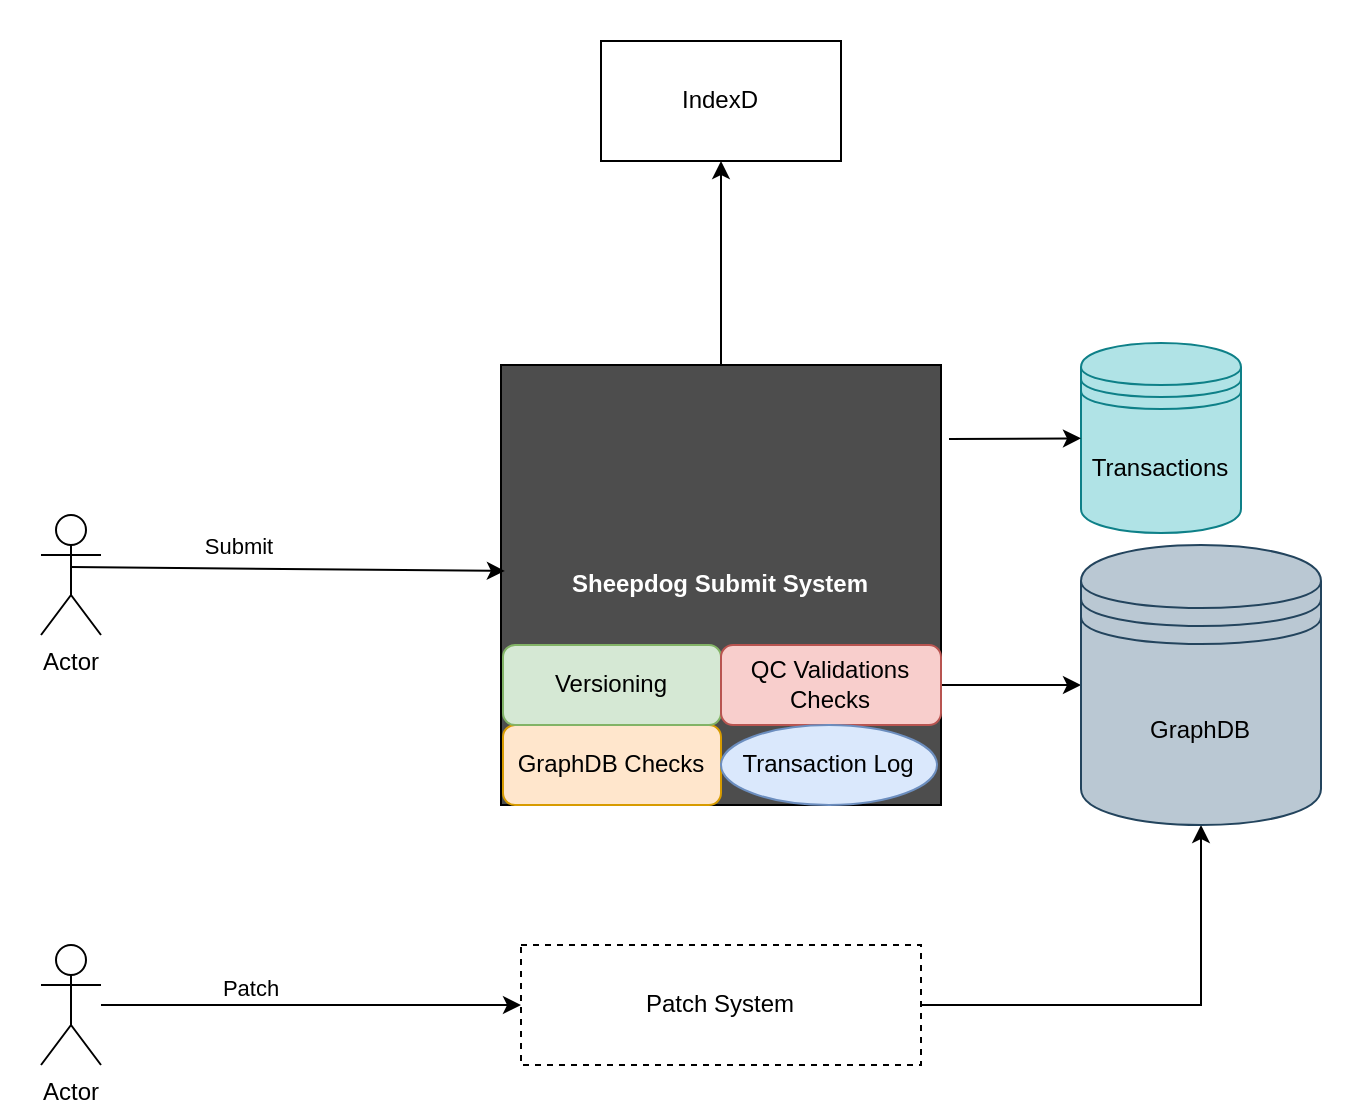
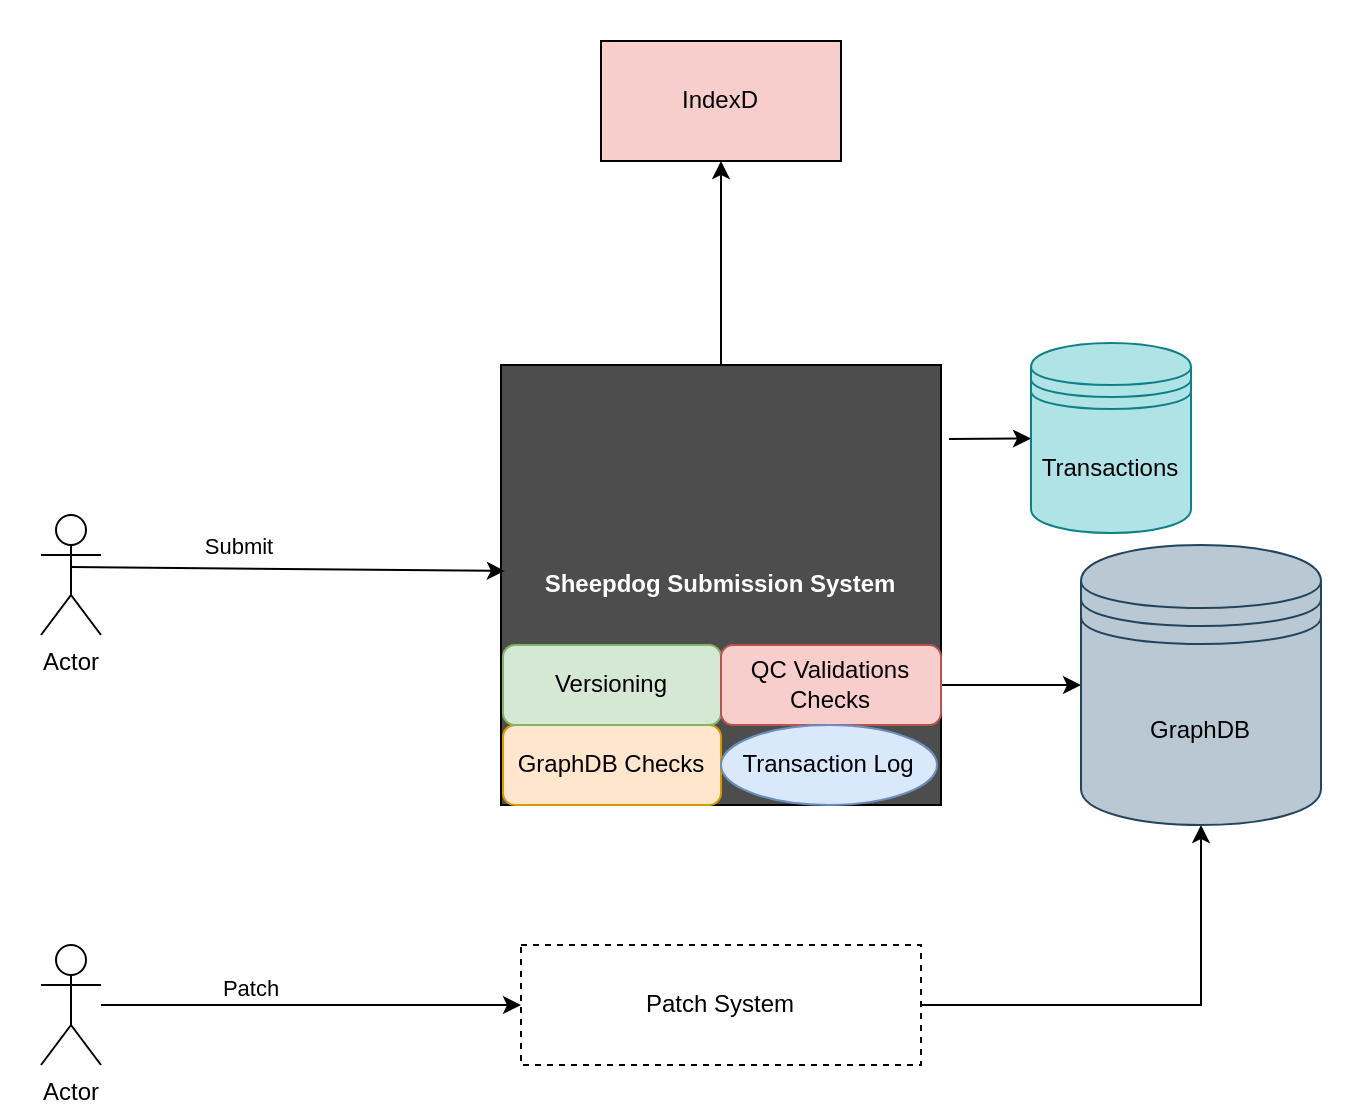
(721, 101) -> (721, 101)
(1161, 438) -> (1111, 438)
(721, 585) -> (721, 585)
